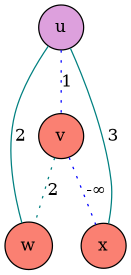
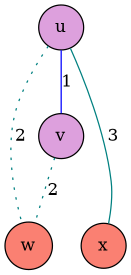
(61, 82) -> (61, 82)
(12, 131) -> (12, 131)
(61, 136) -> (61, 136)
(82, 191) -> none
